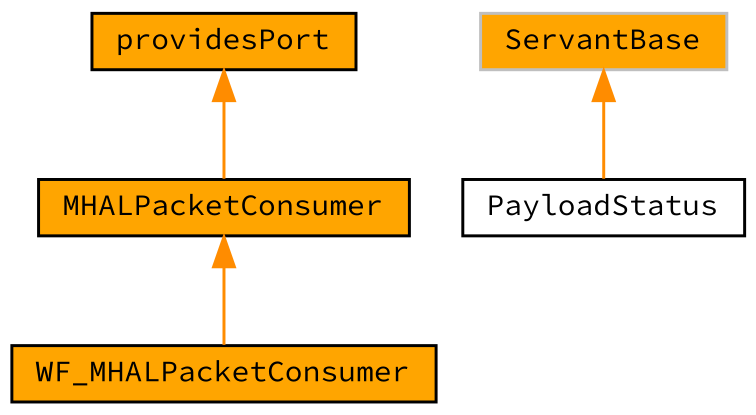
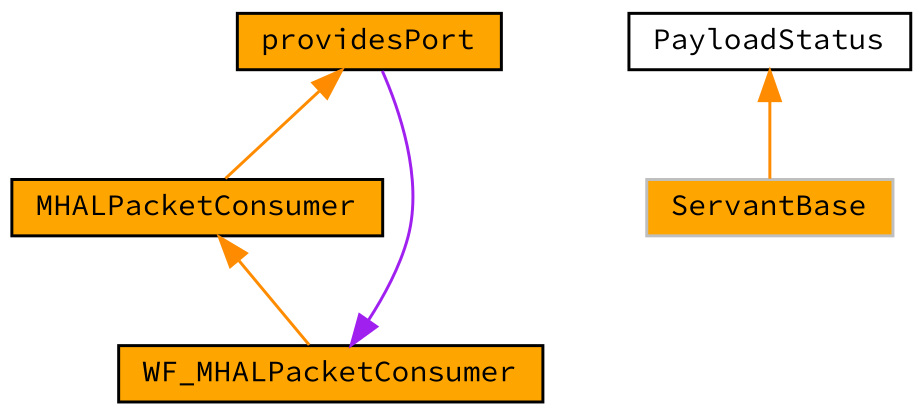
(604, 140) -> (770, 140)
none -> (413, 198)
